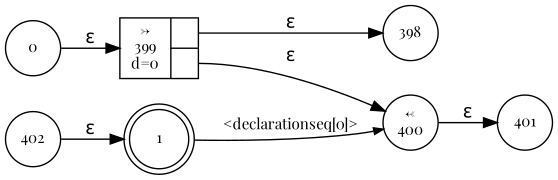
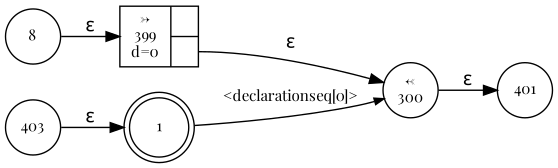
(411, 33) -> none
(33, 48) -> (33, 37)
(411, 123) -> (411, 90)
(33, 139) -> (33, 127)
